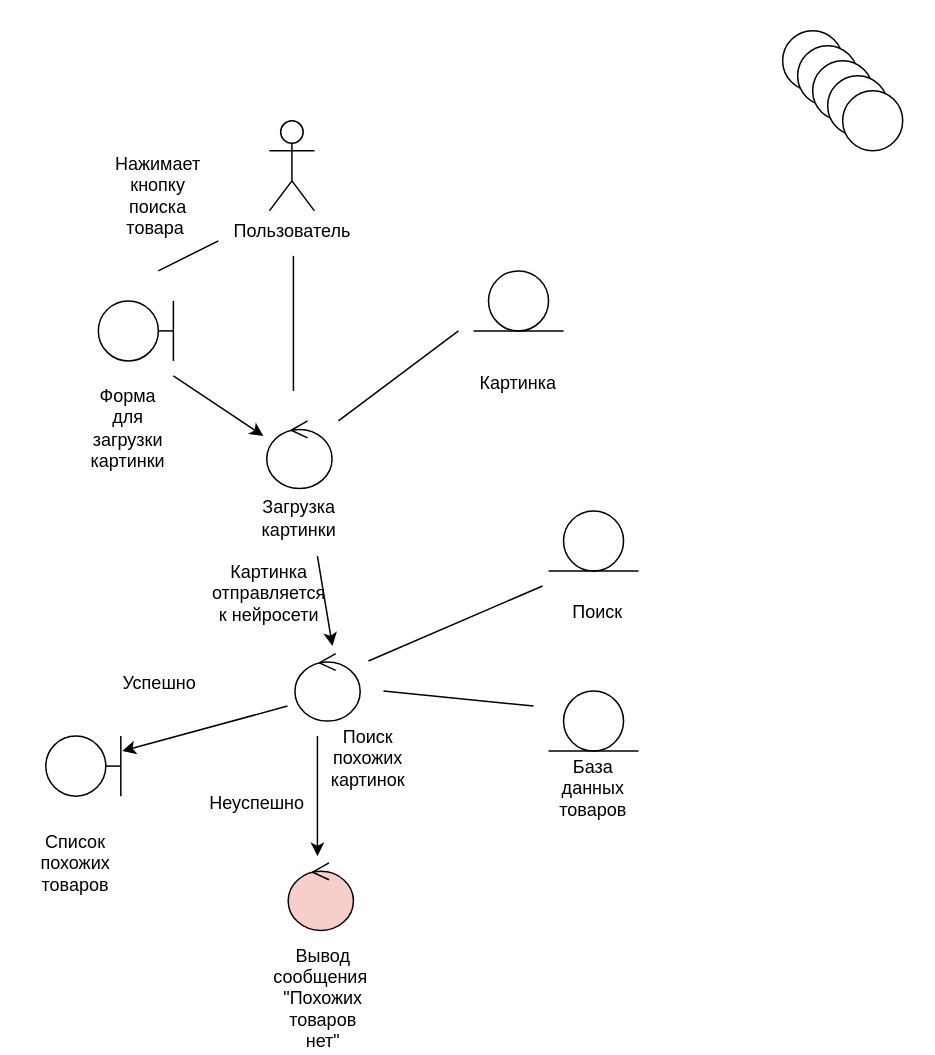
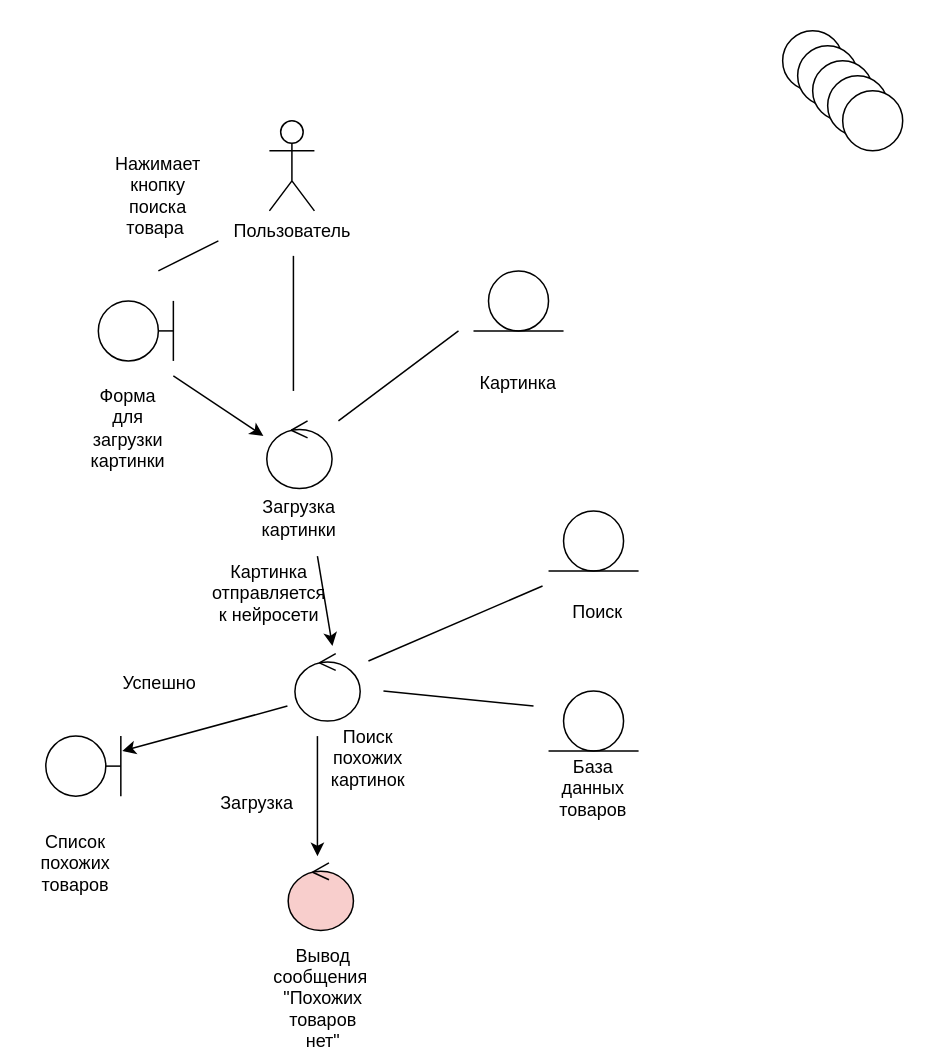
(257, 803) -> (257, 803)
